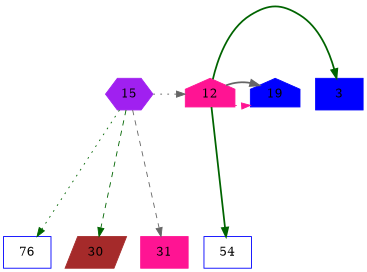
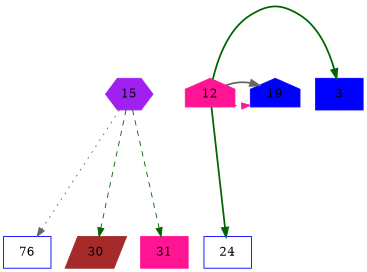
(165, 94) -> none
(81, 169) -> (81, 169)
(146, 169) -> (146, 169)
(228, 252) -> (228, 252)
